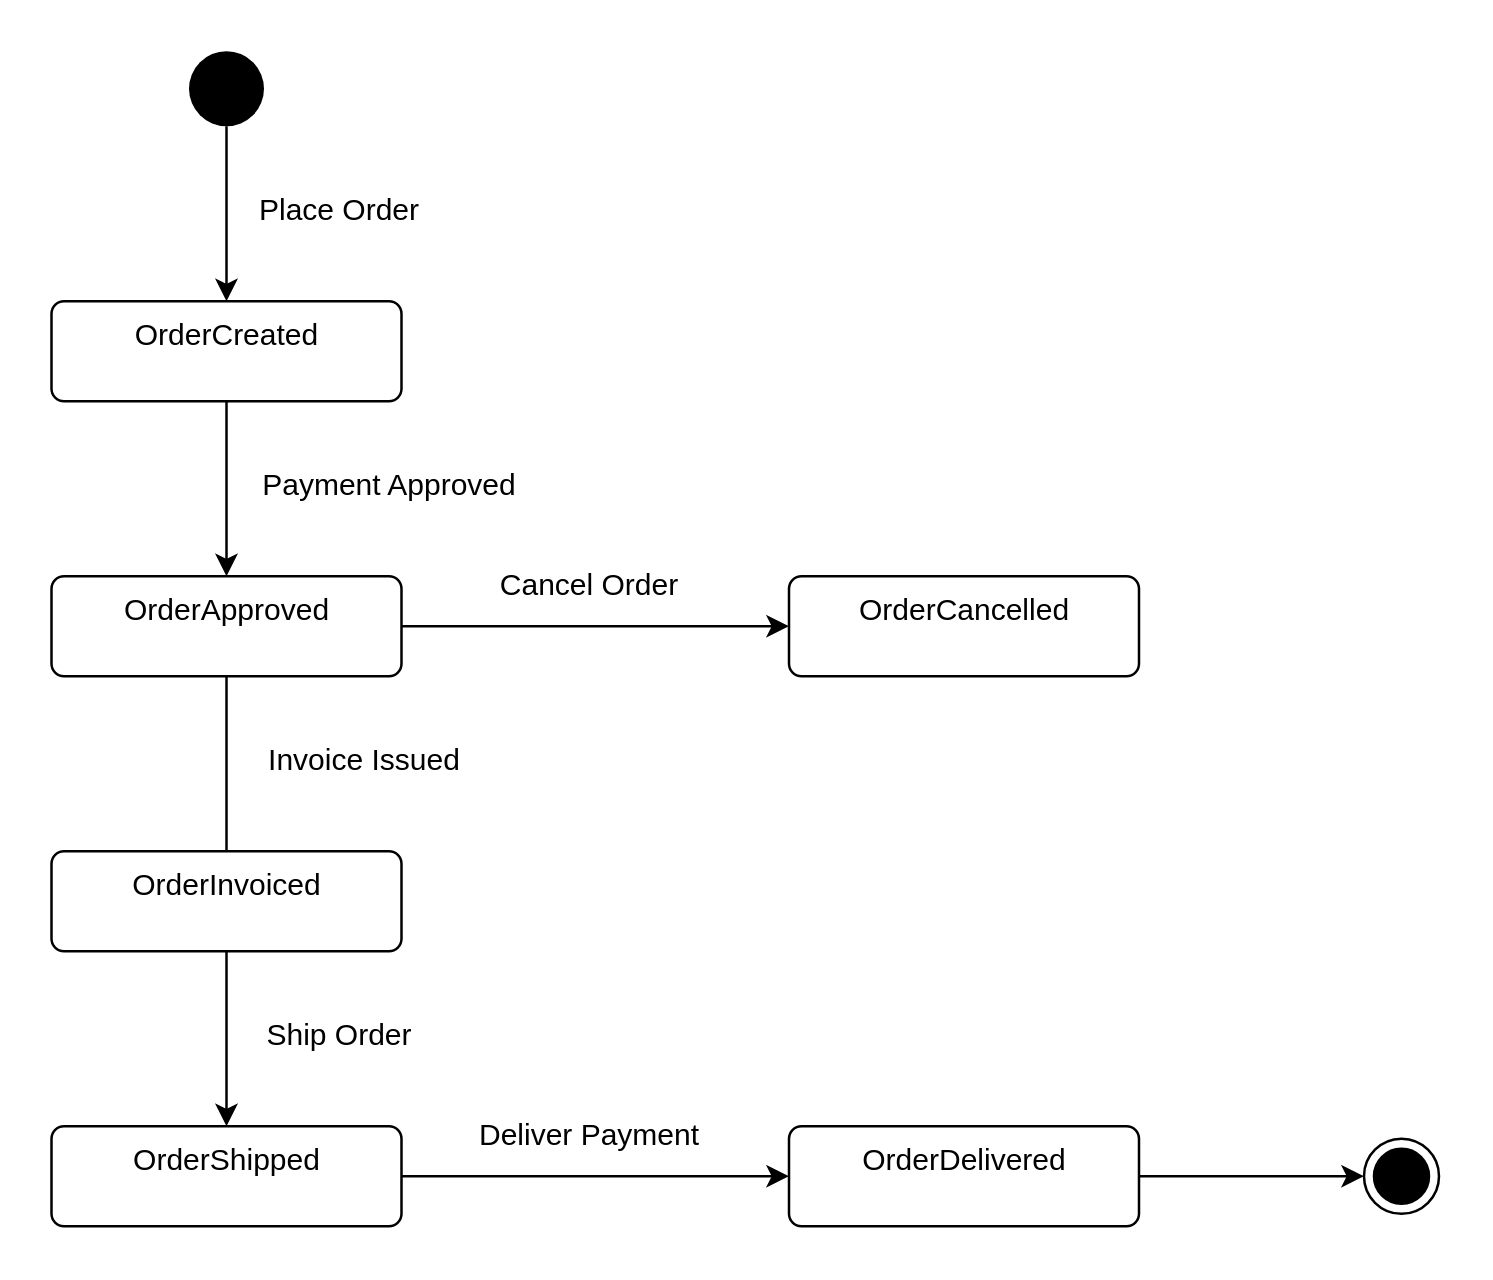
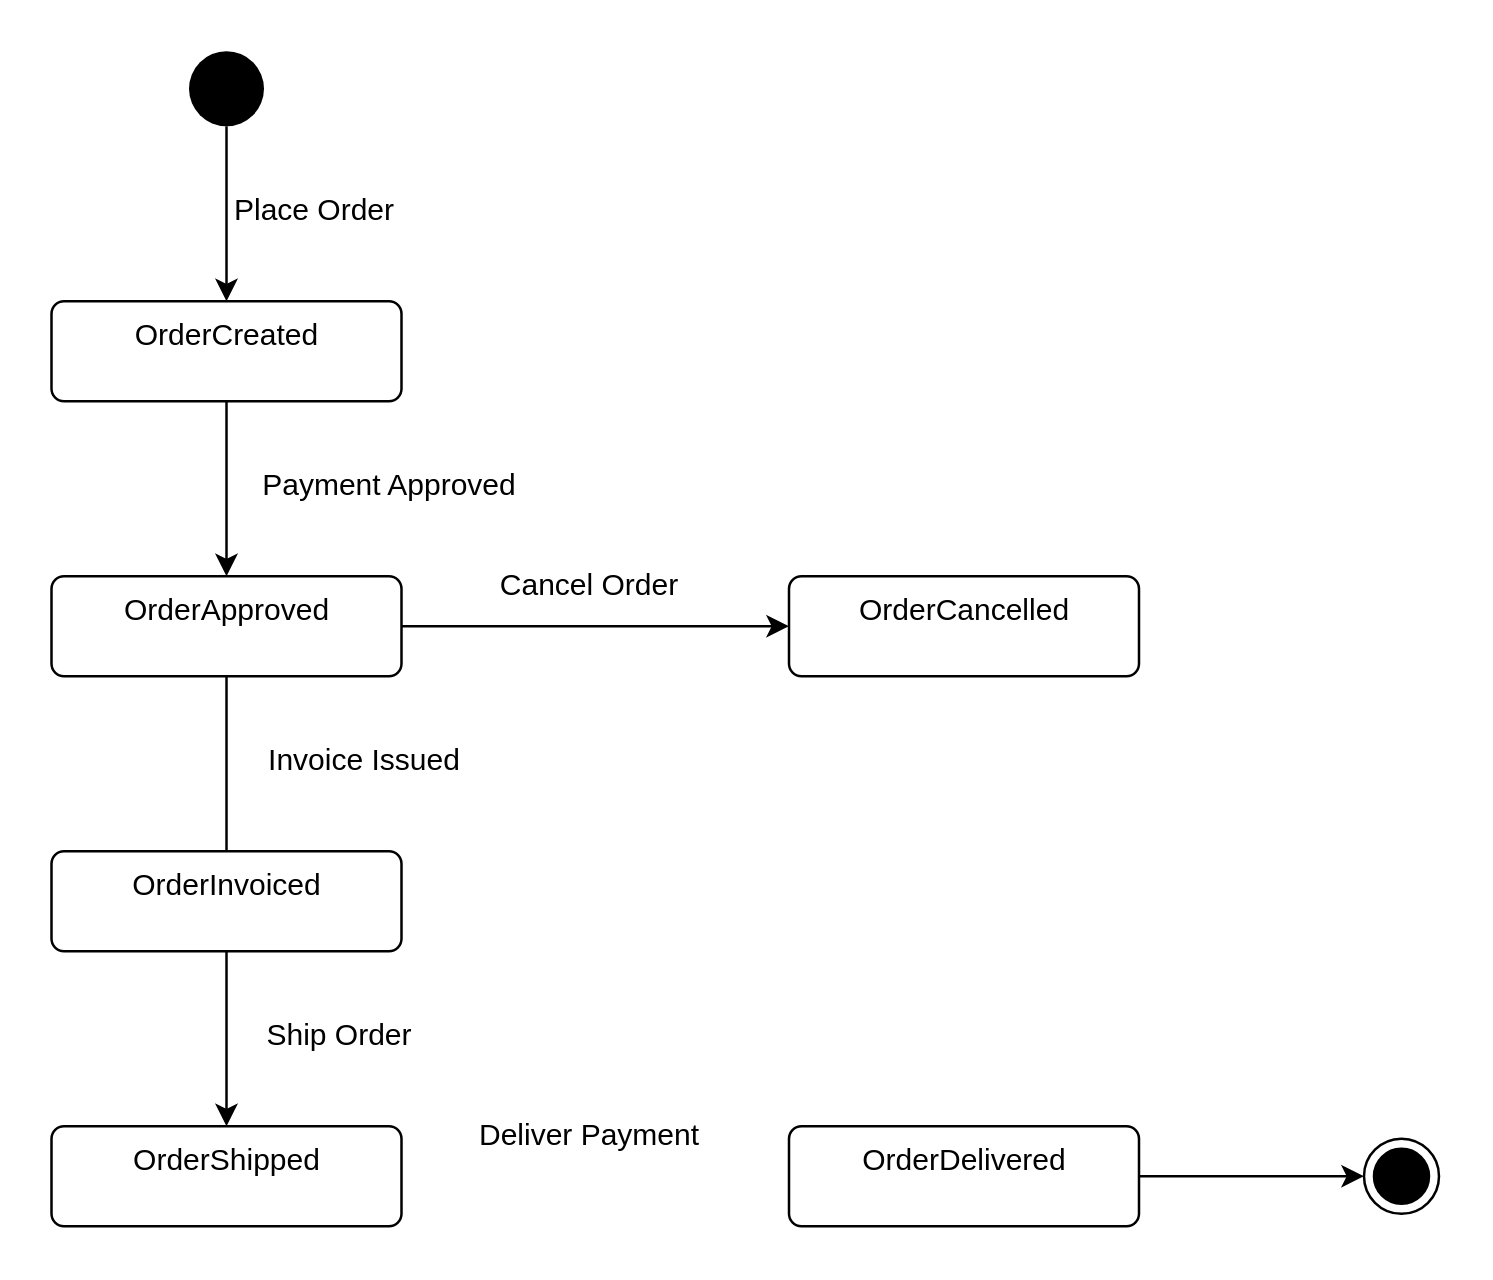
(339, 208) -> (314, 208)
(587, 1176) -> none
